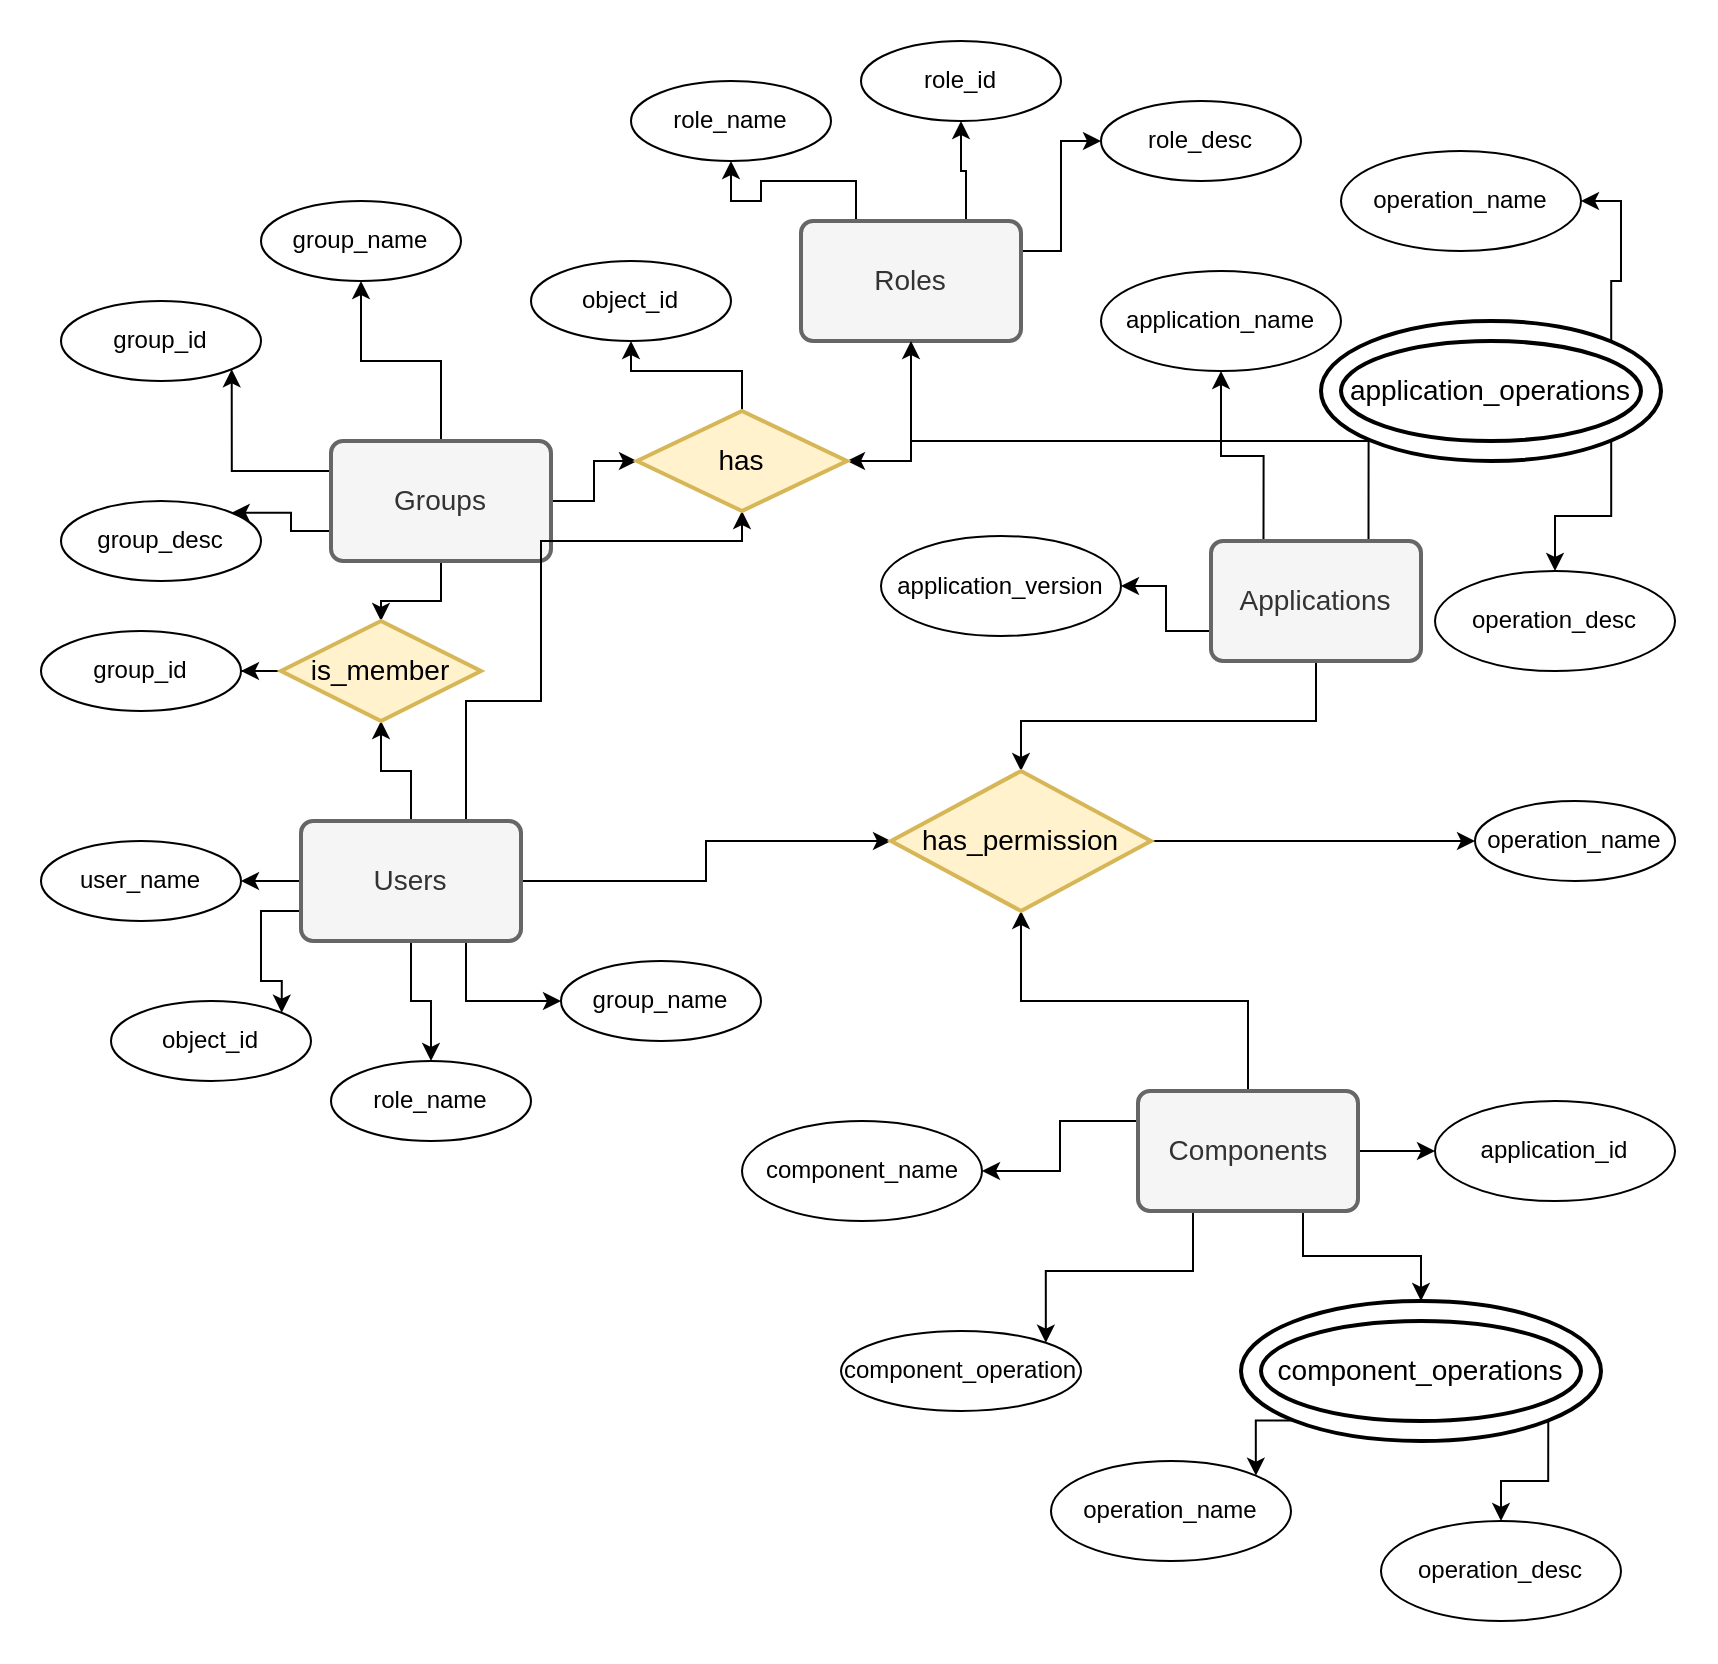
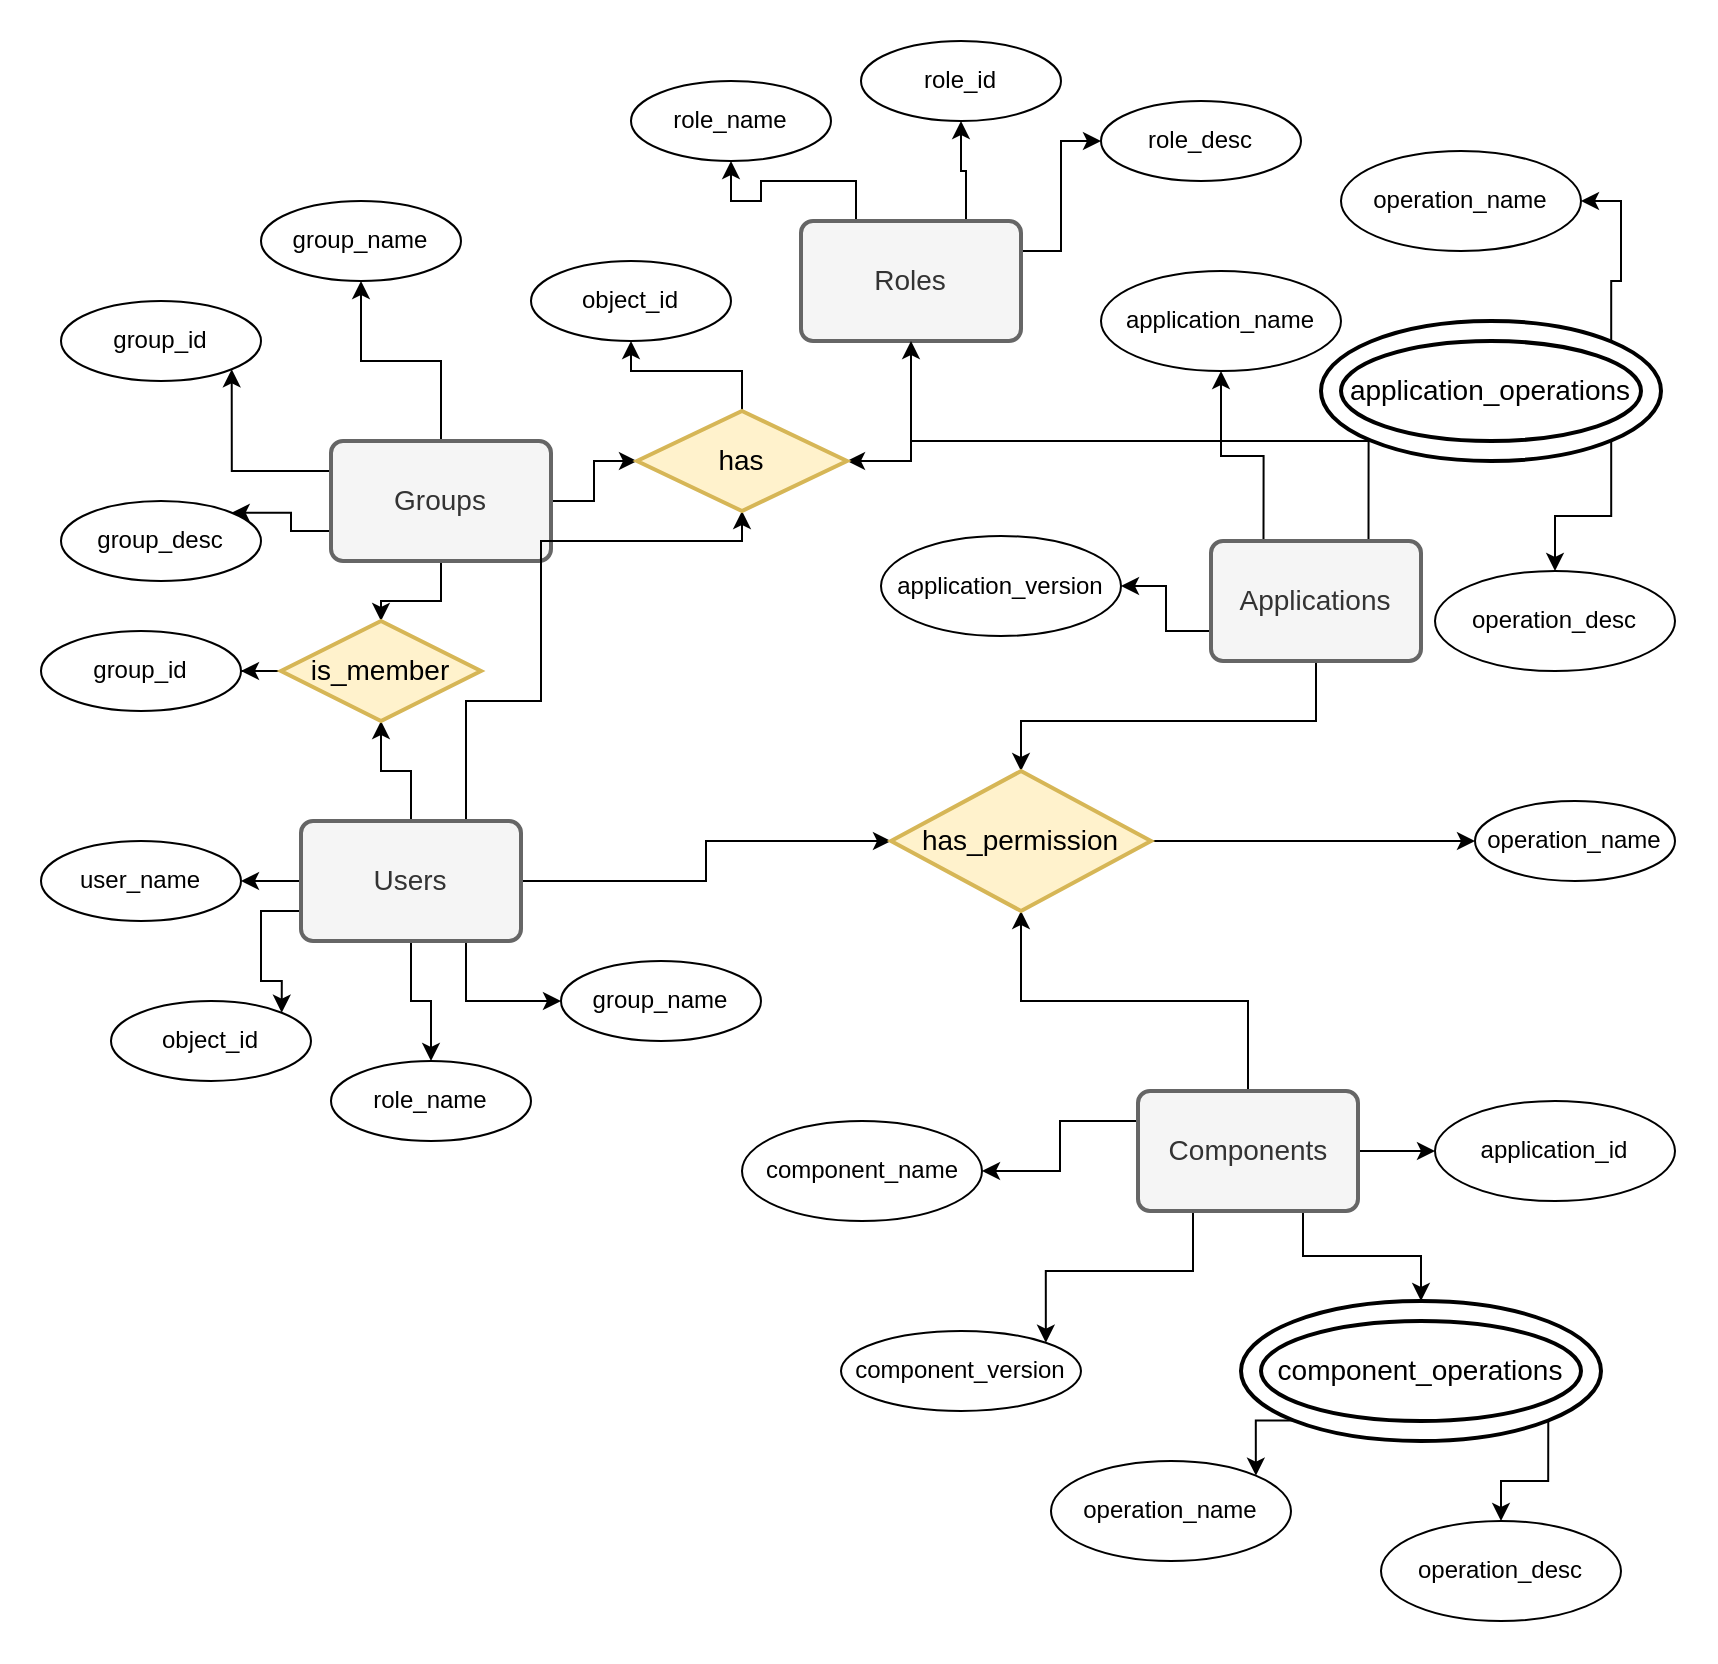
(961, 1371) -> (961, 1371)
